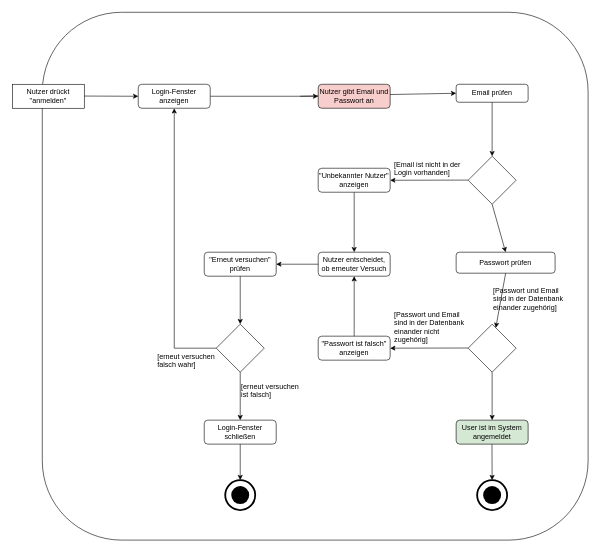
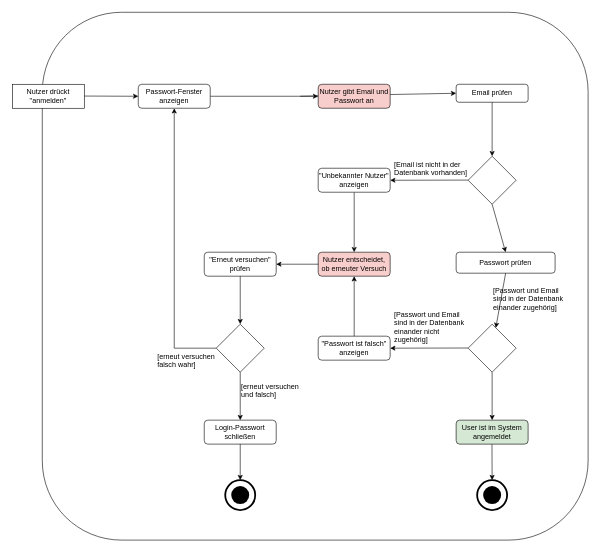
(174, 96) -> (174, 96)
(433, 169) -> (433, 173)
(354, 264) -> (354, 264)
(274, 391) -> (274, 391)
(240, 432) -> (240, 432)
